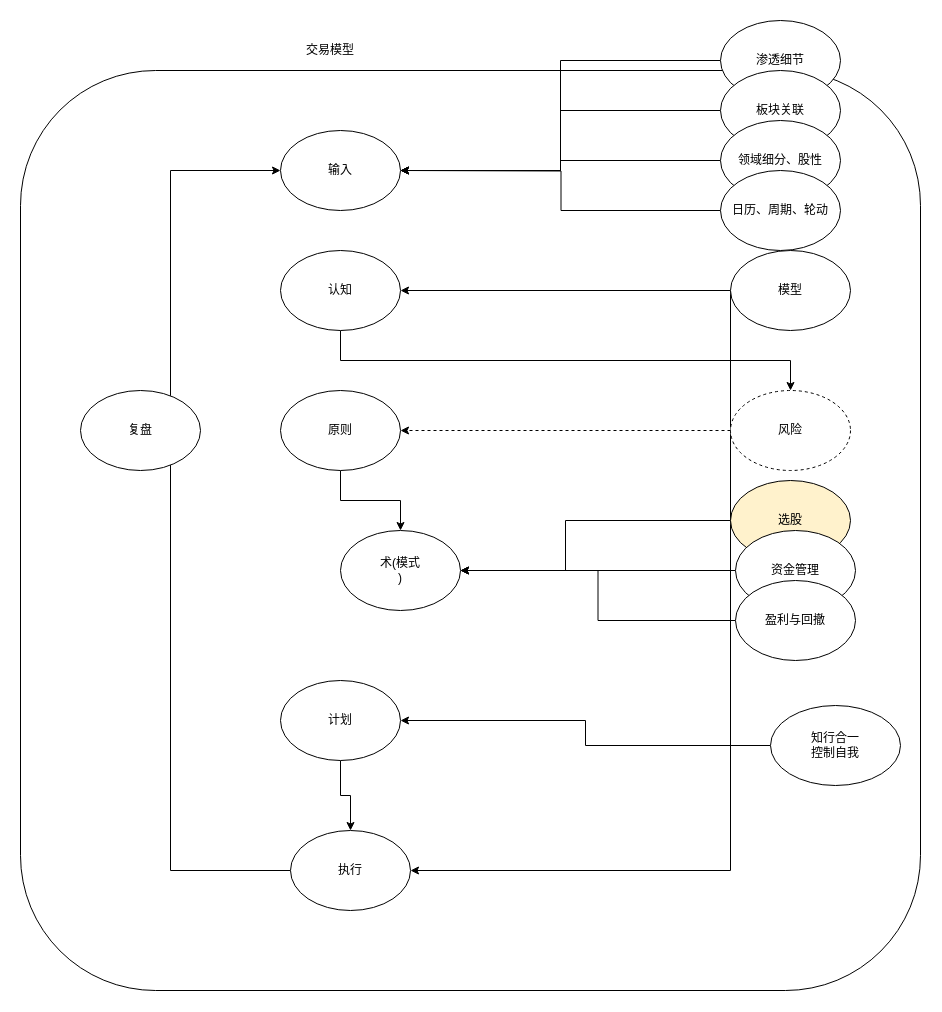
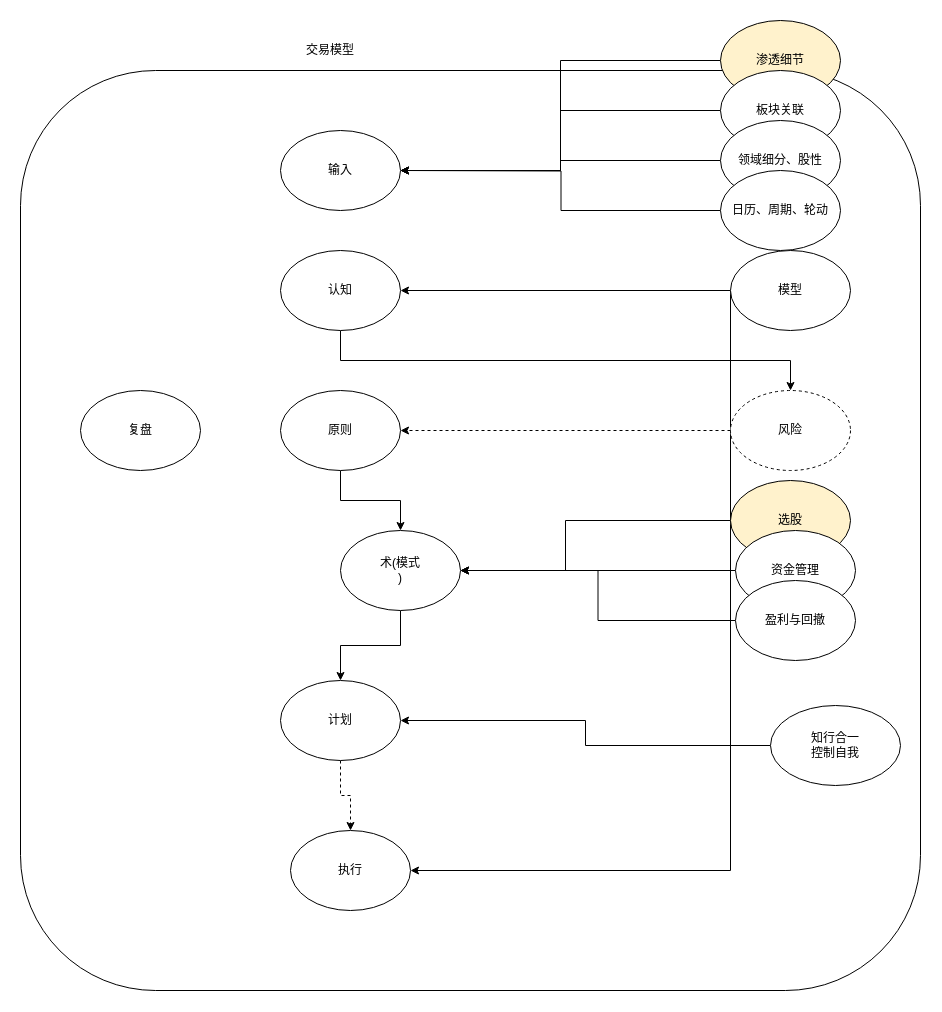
(781, 61) -> (781, 61)
none -> (375, 646)
(171, 728) -> none
(343, 796) -> (343, 796)
